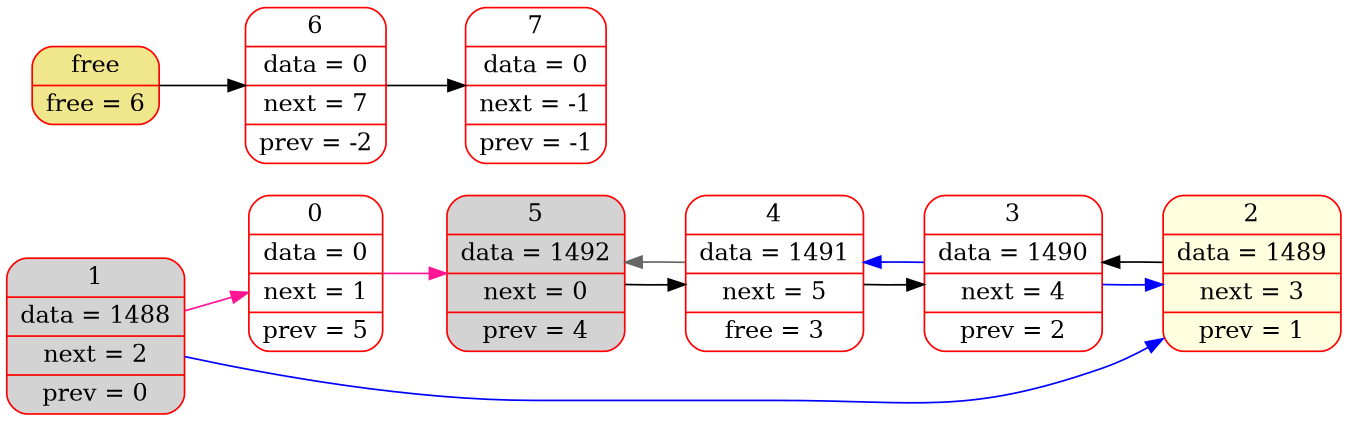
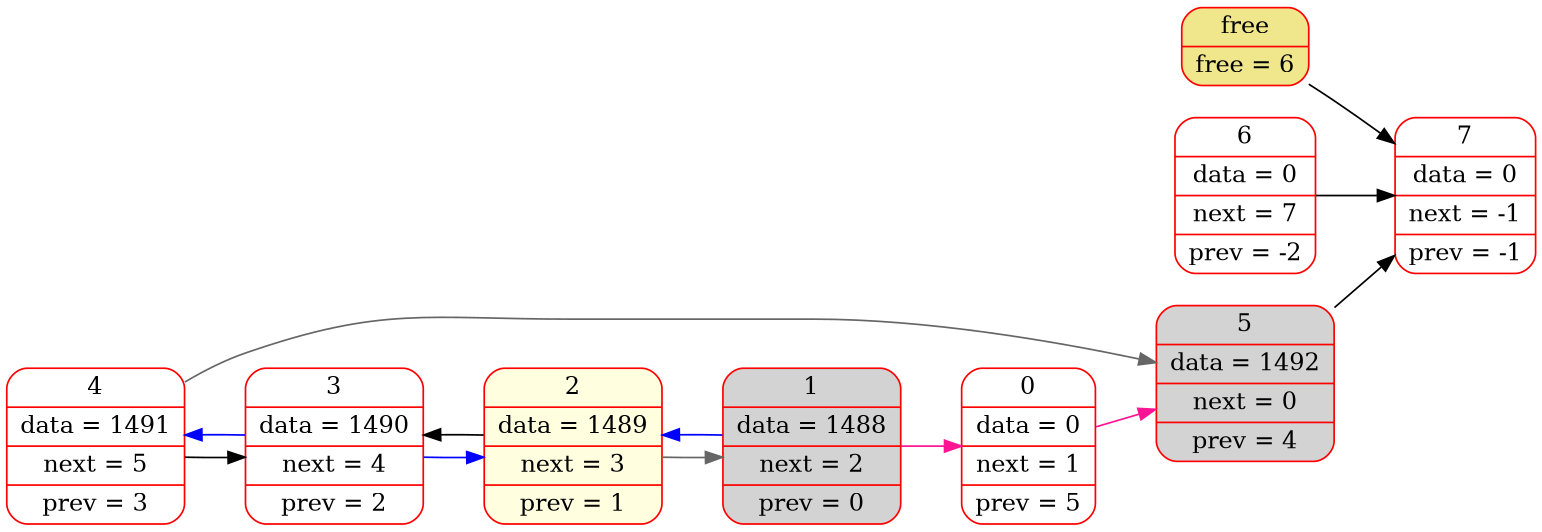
(194, 85) -> (1345, 108)
(647, 285) -> (1358, 287)
(775, 331) -> (96, 504)
none -> (684, 458)
